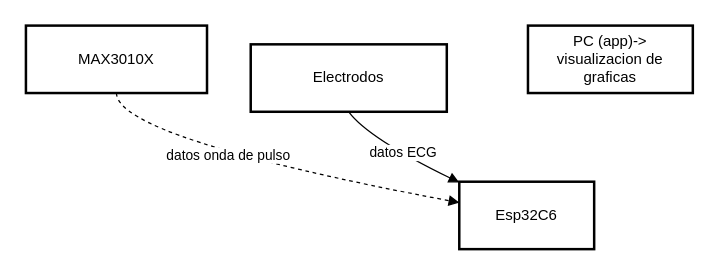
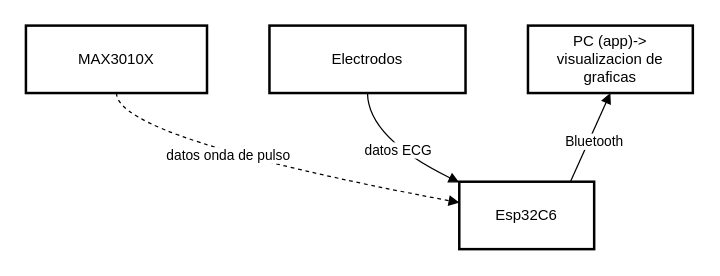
(349, 78) -> (368, 59)
none -> (589, 141)
